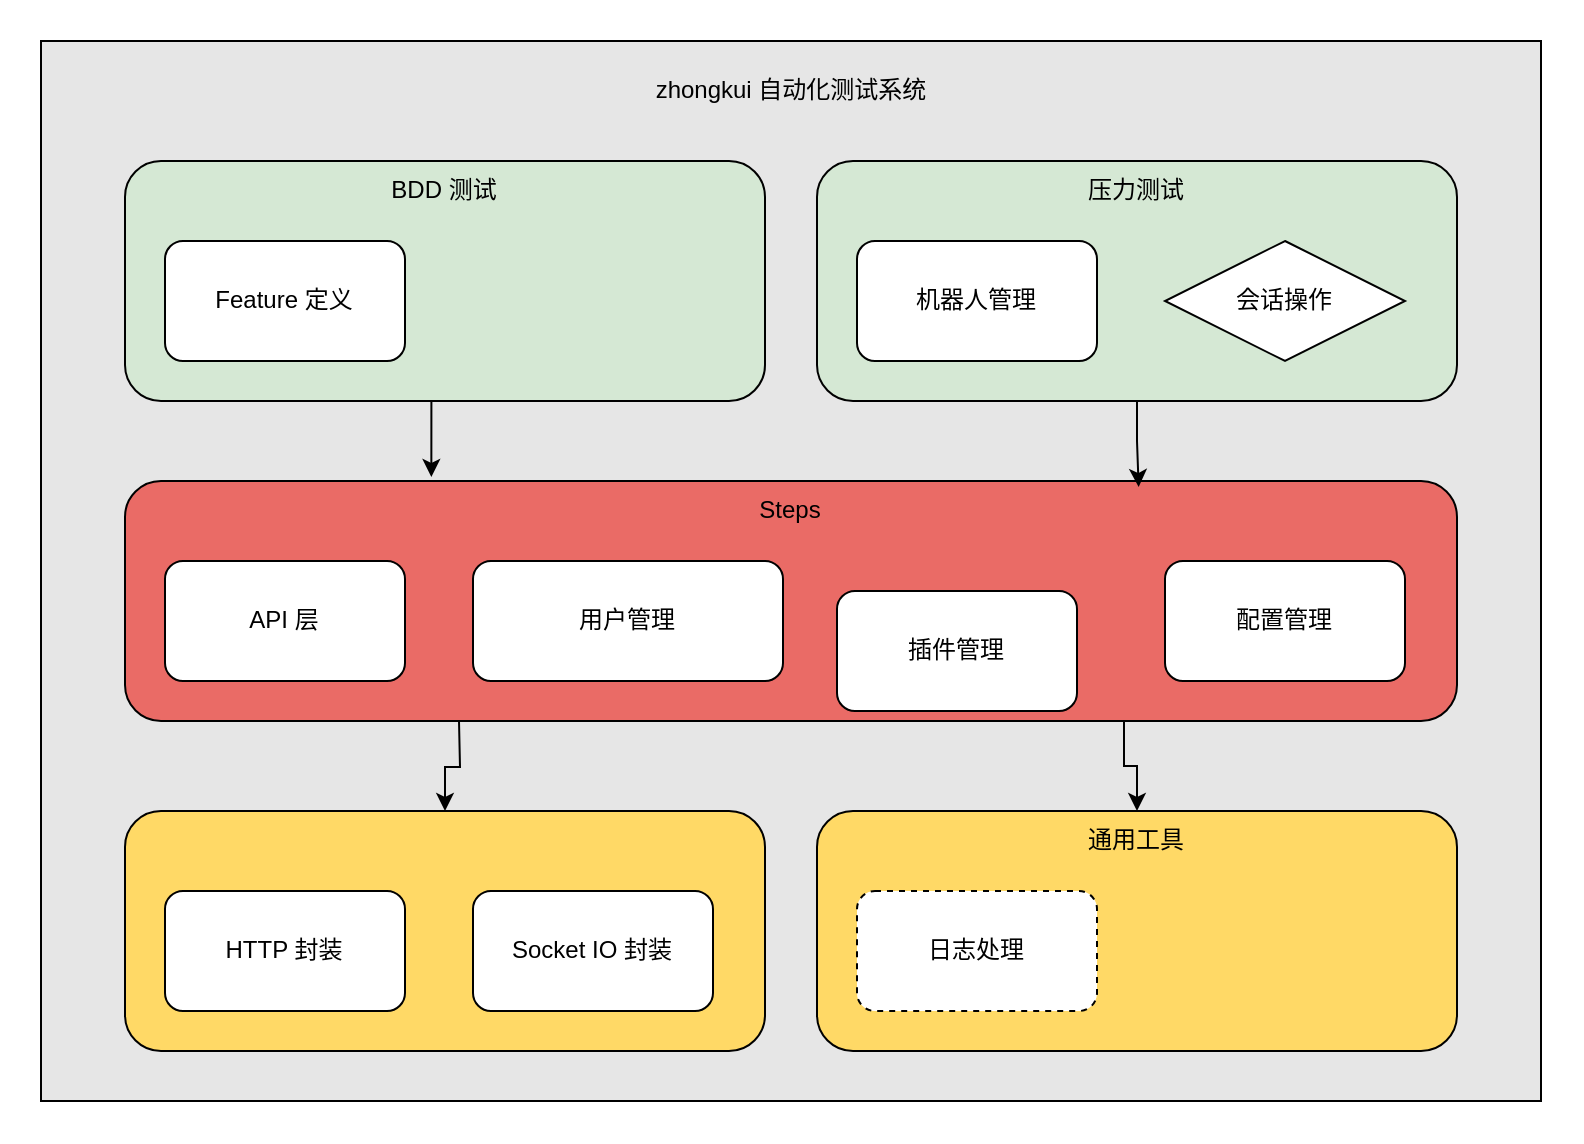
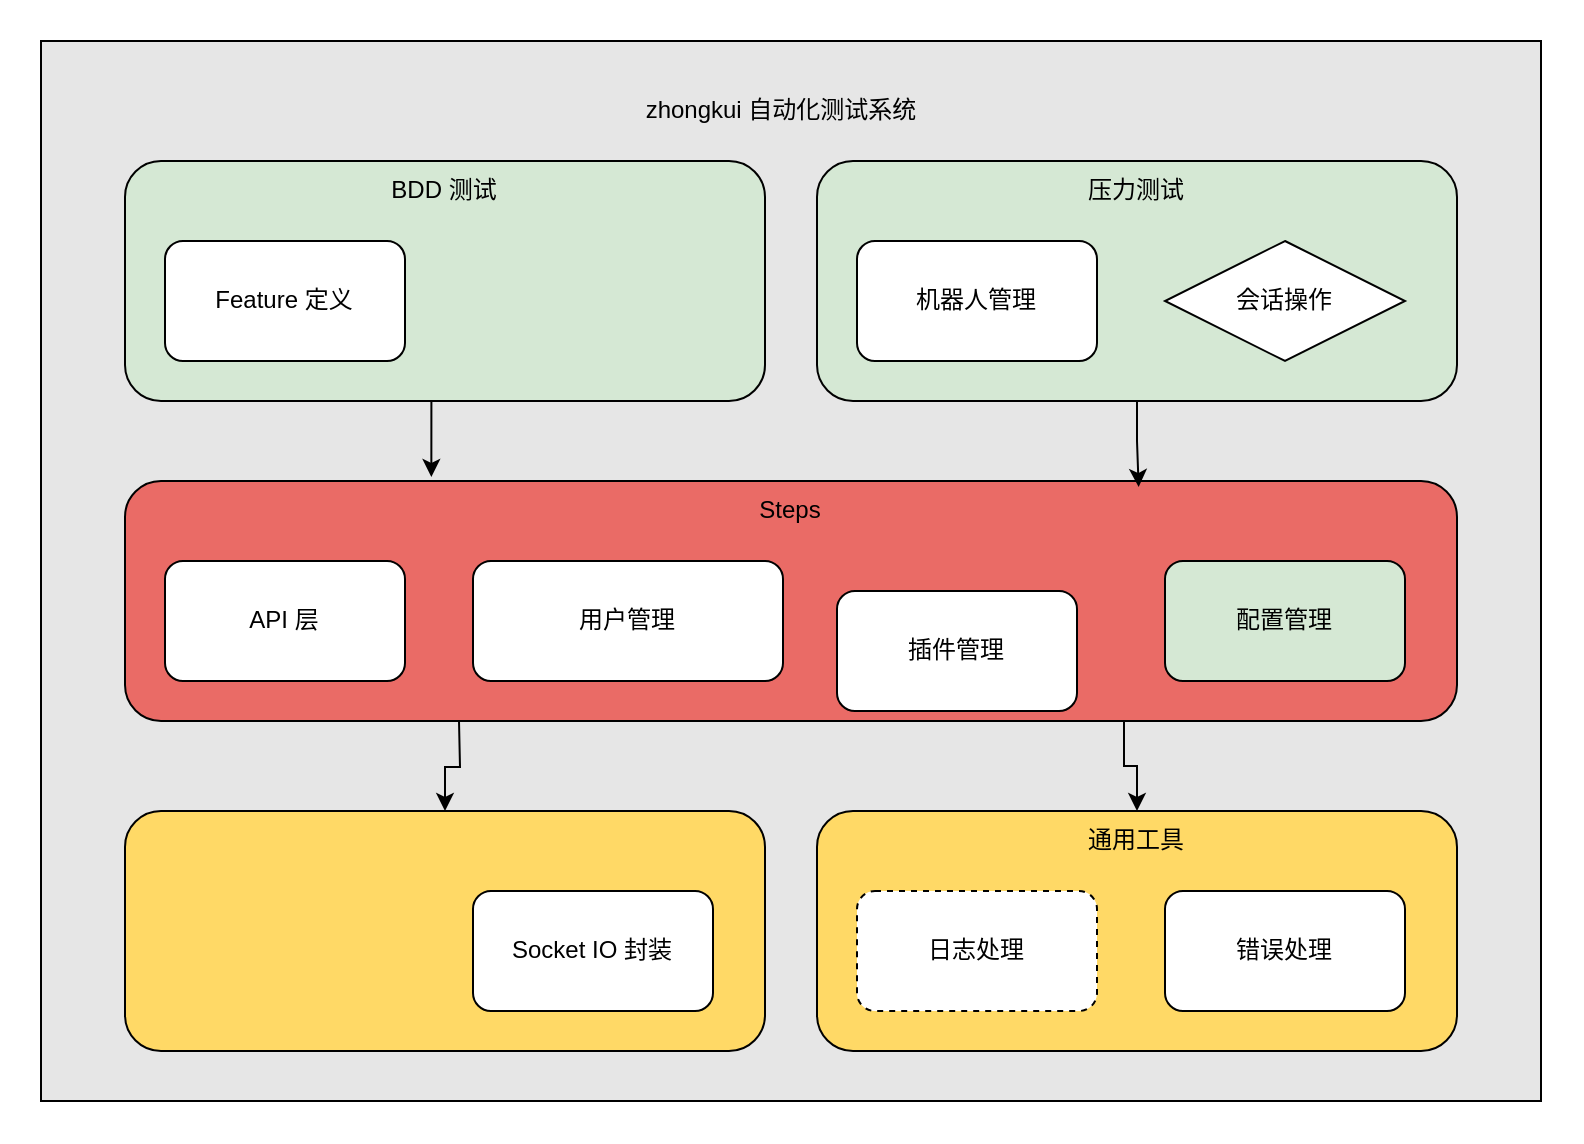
(791, 91) -> (781, 111)
(1285, 621) -> (1285, 621)
(285, 951) -> none
none -> (1285, 951)
